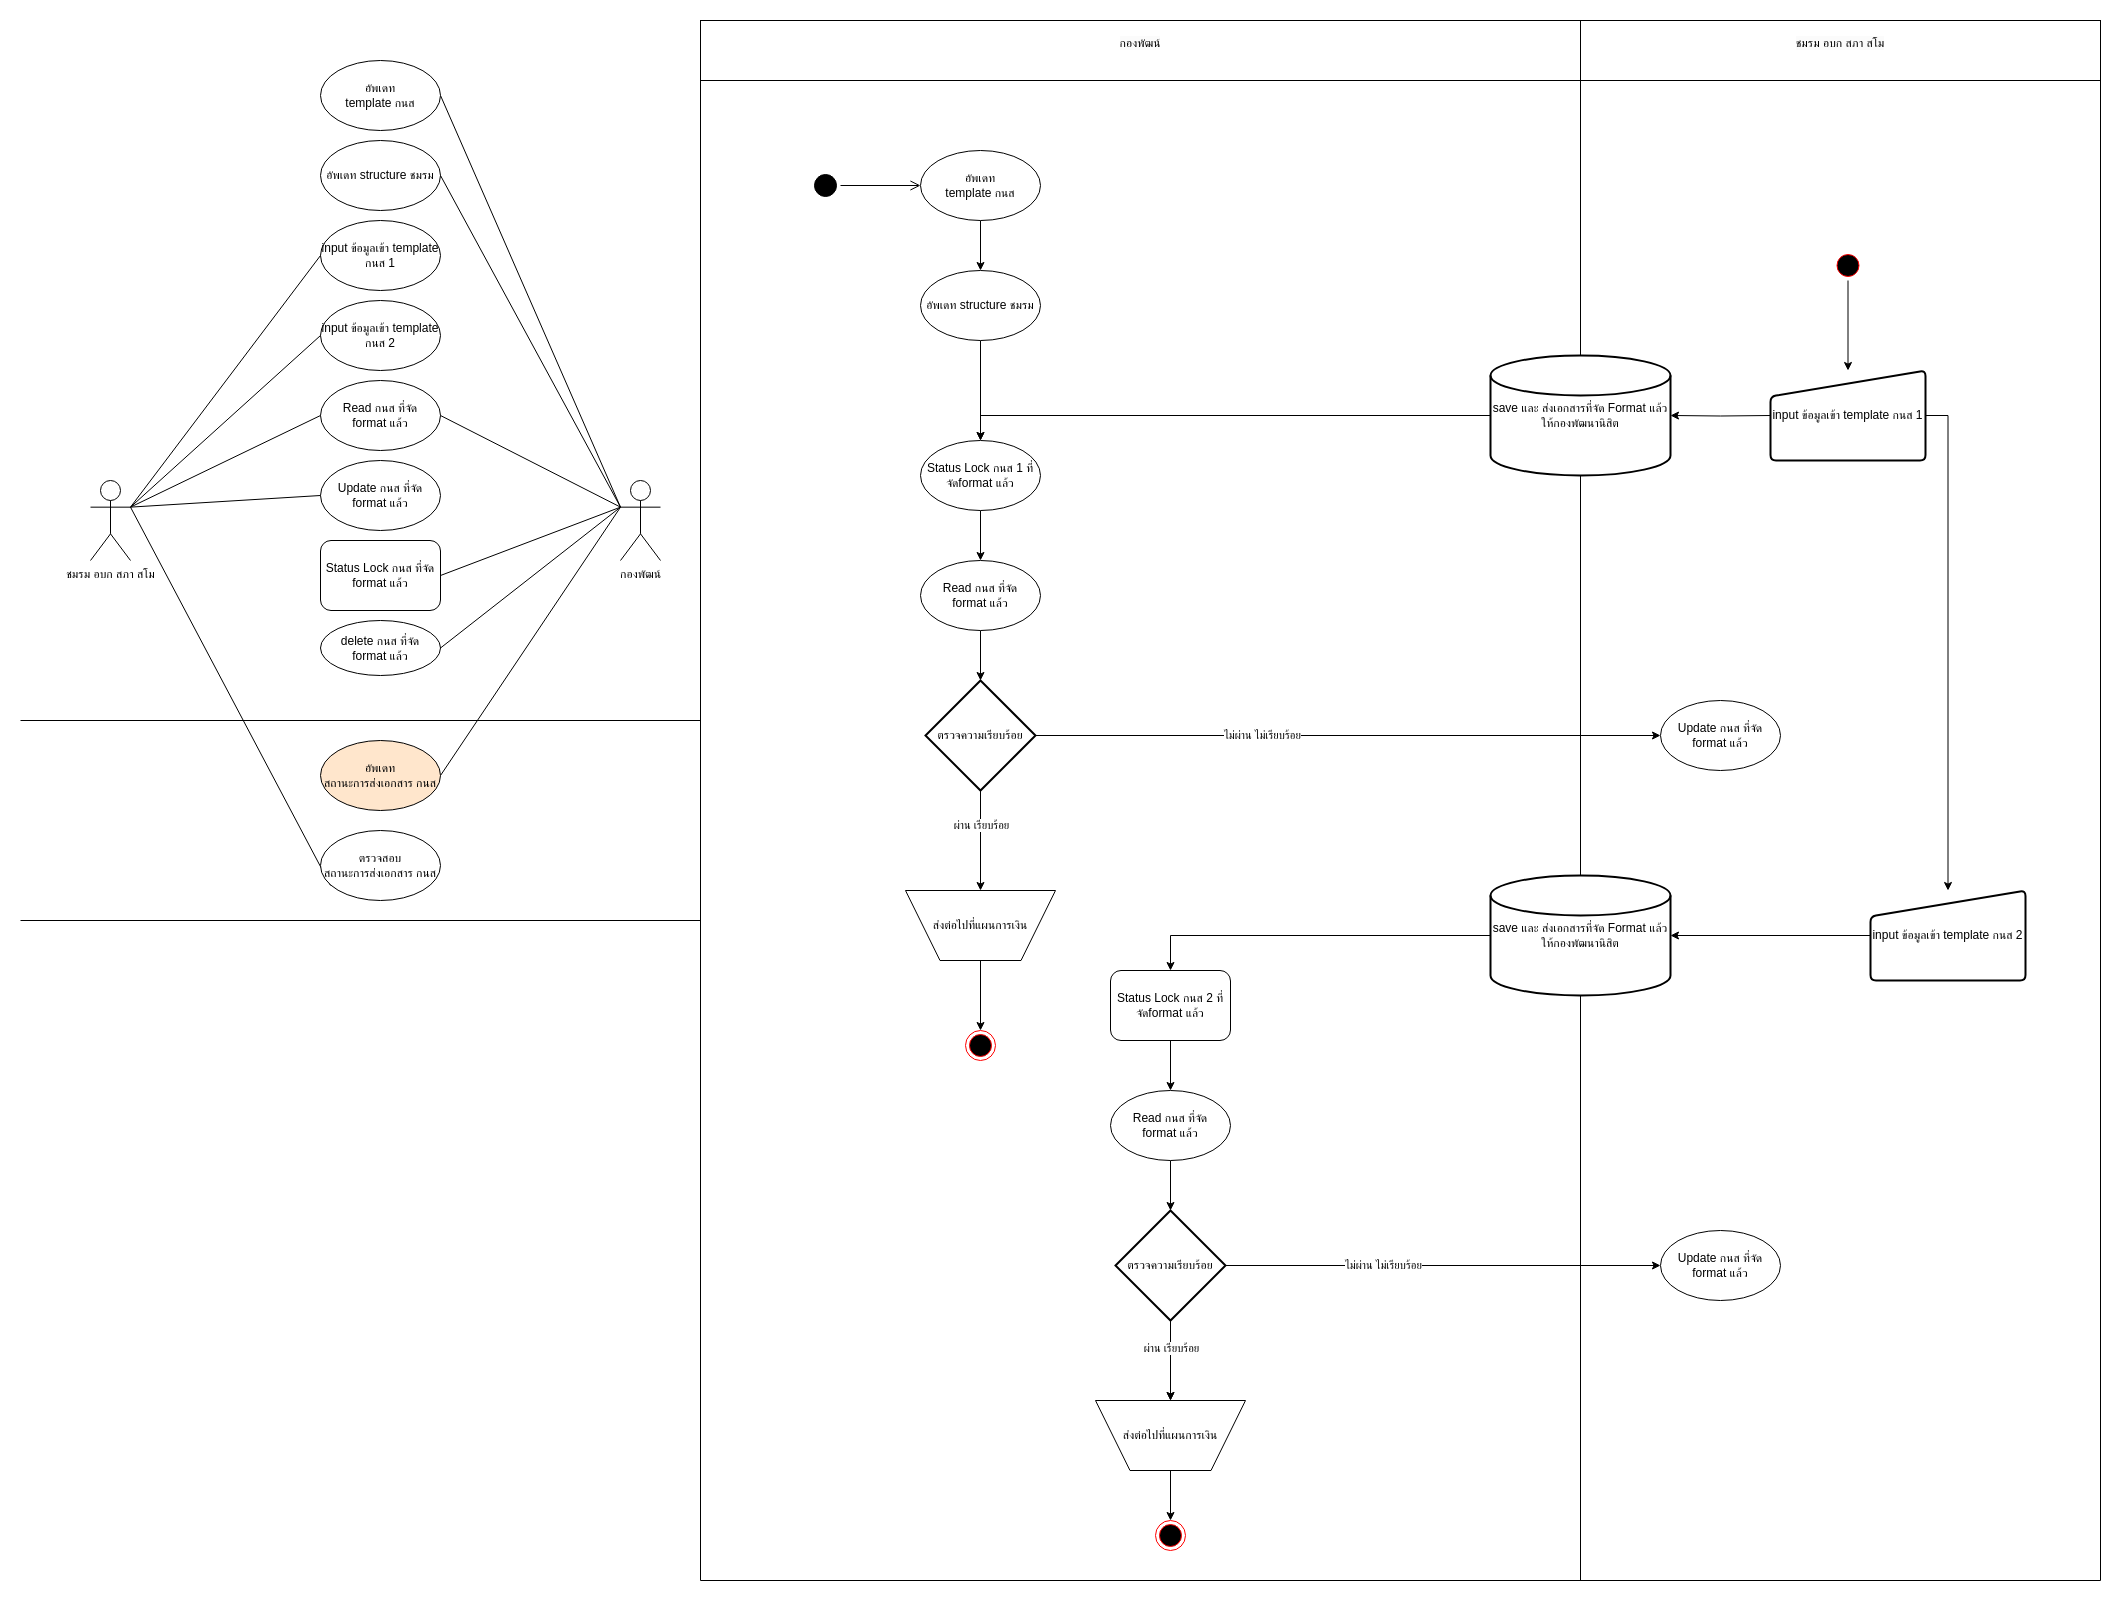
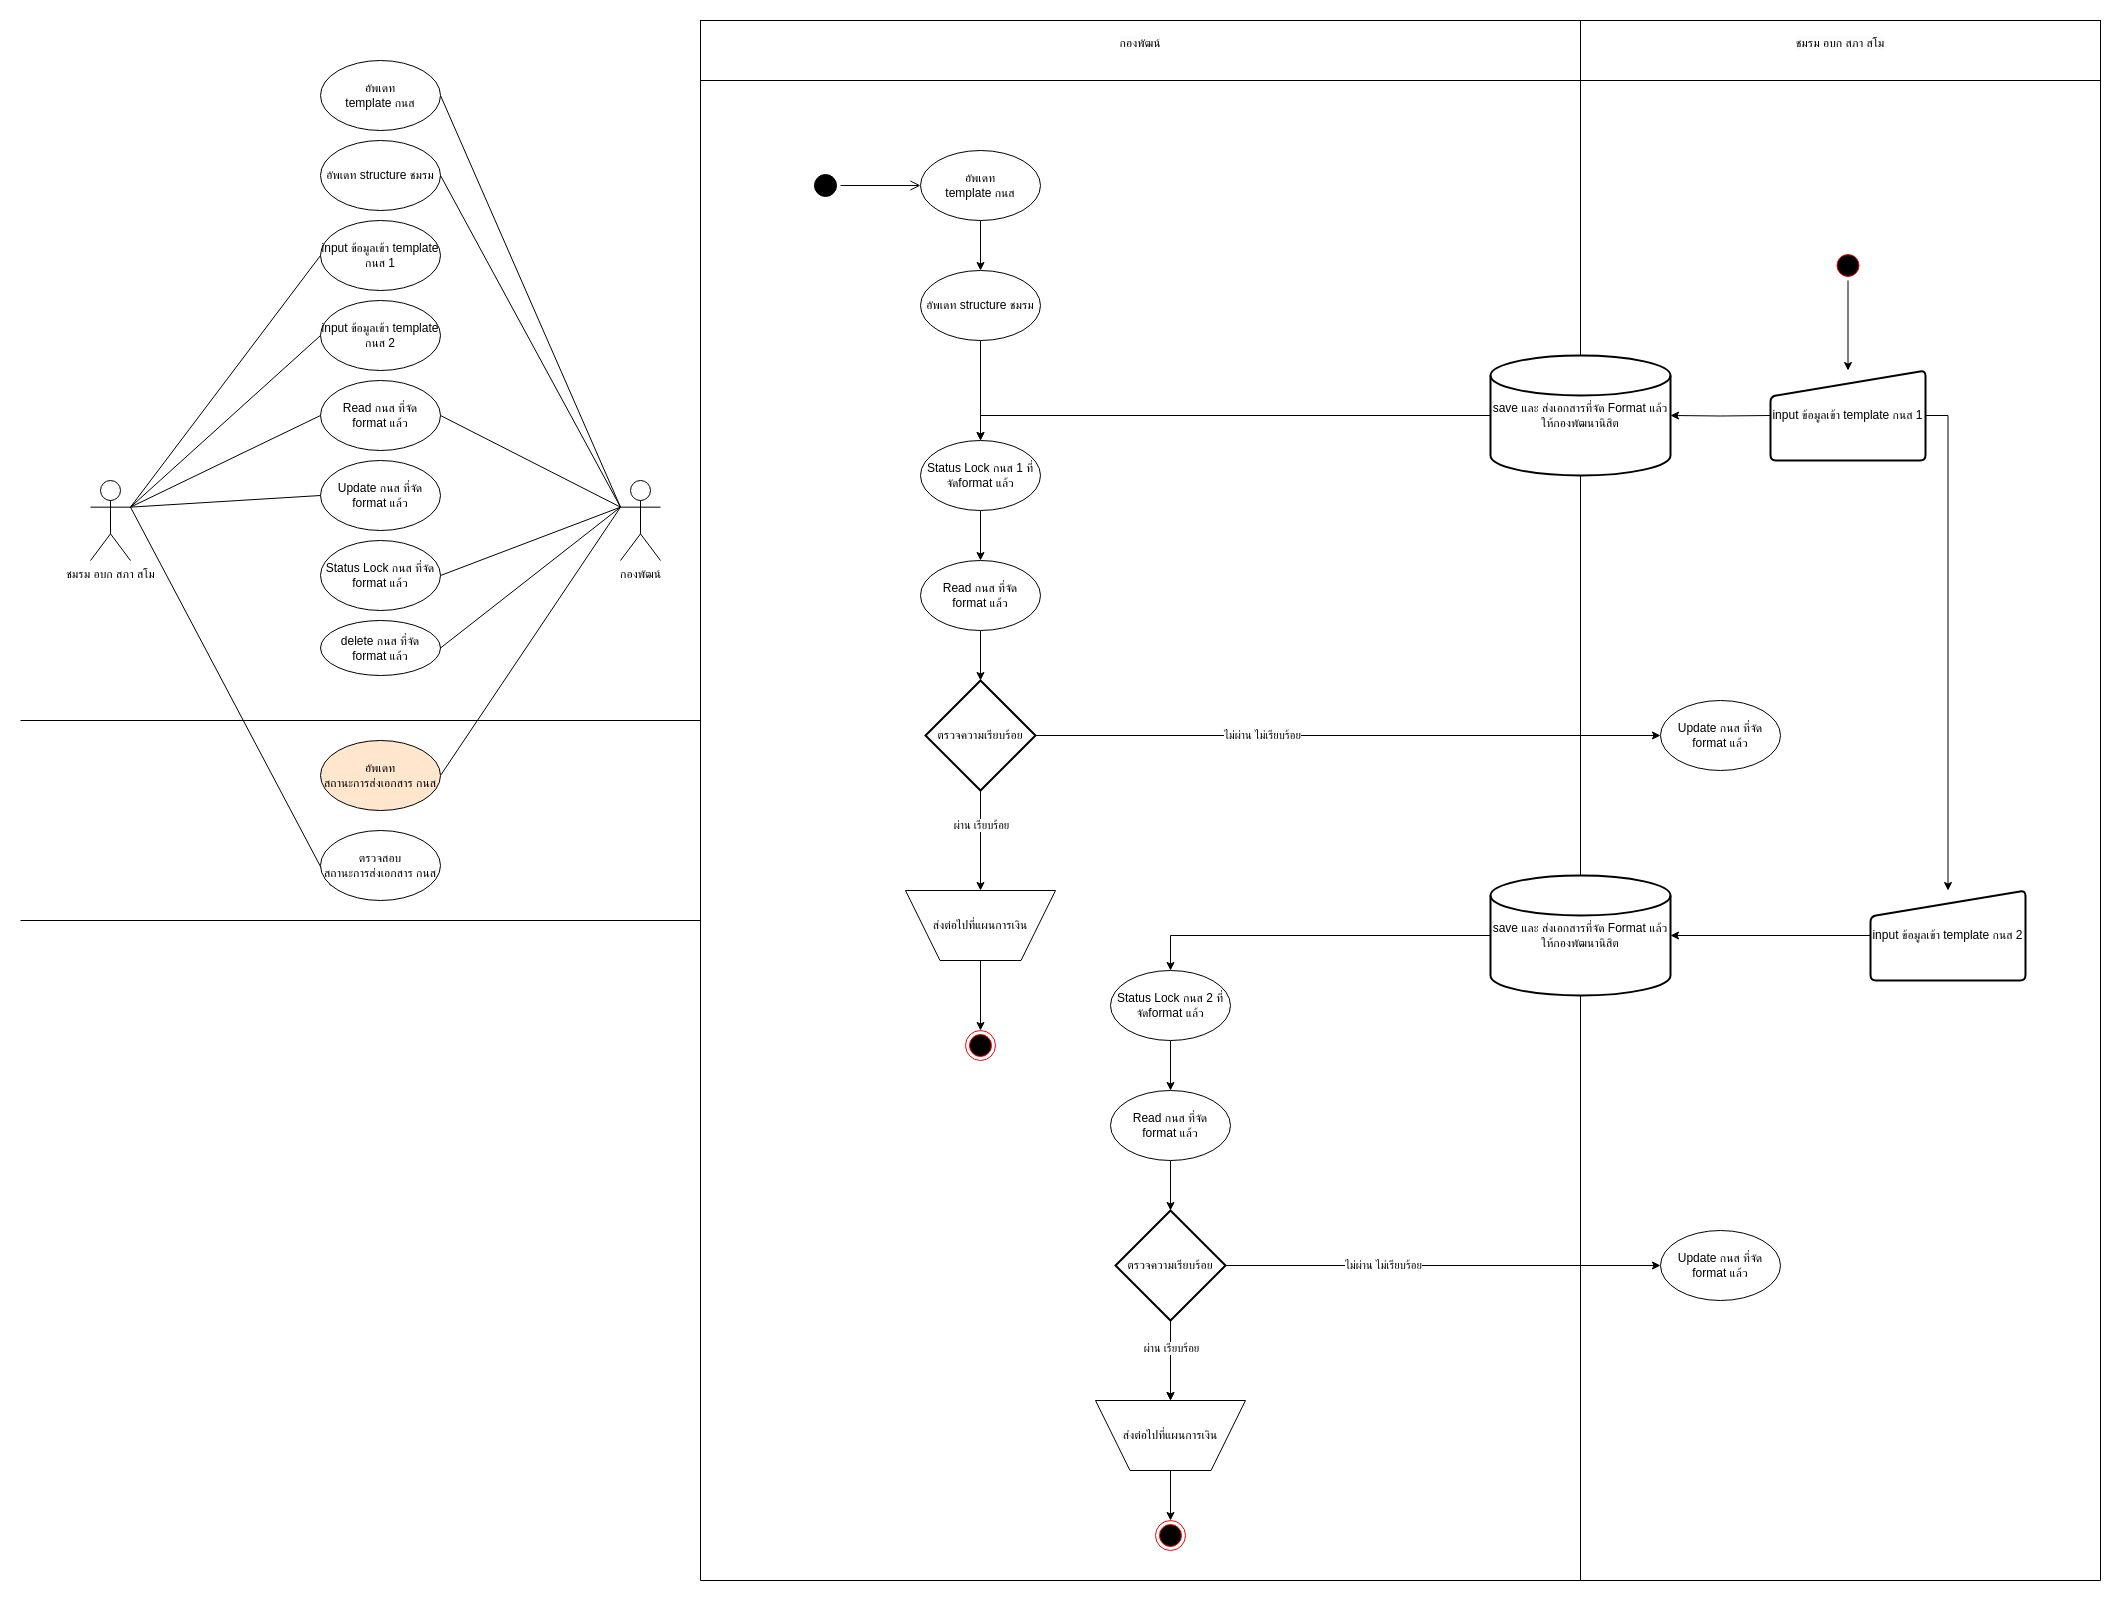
(381, 576) -> (381, 576)
(1171, 1006) -> (1171, 1006)
